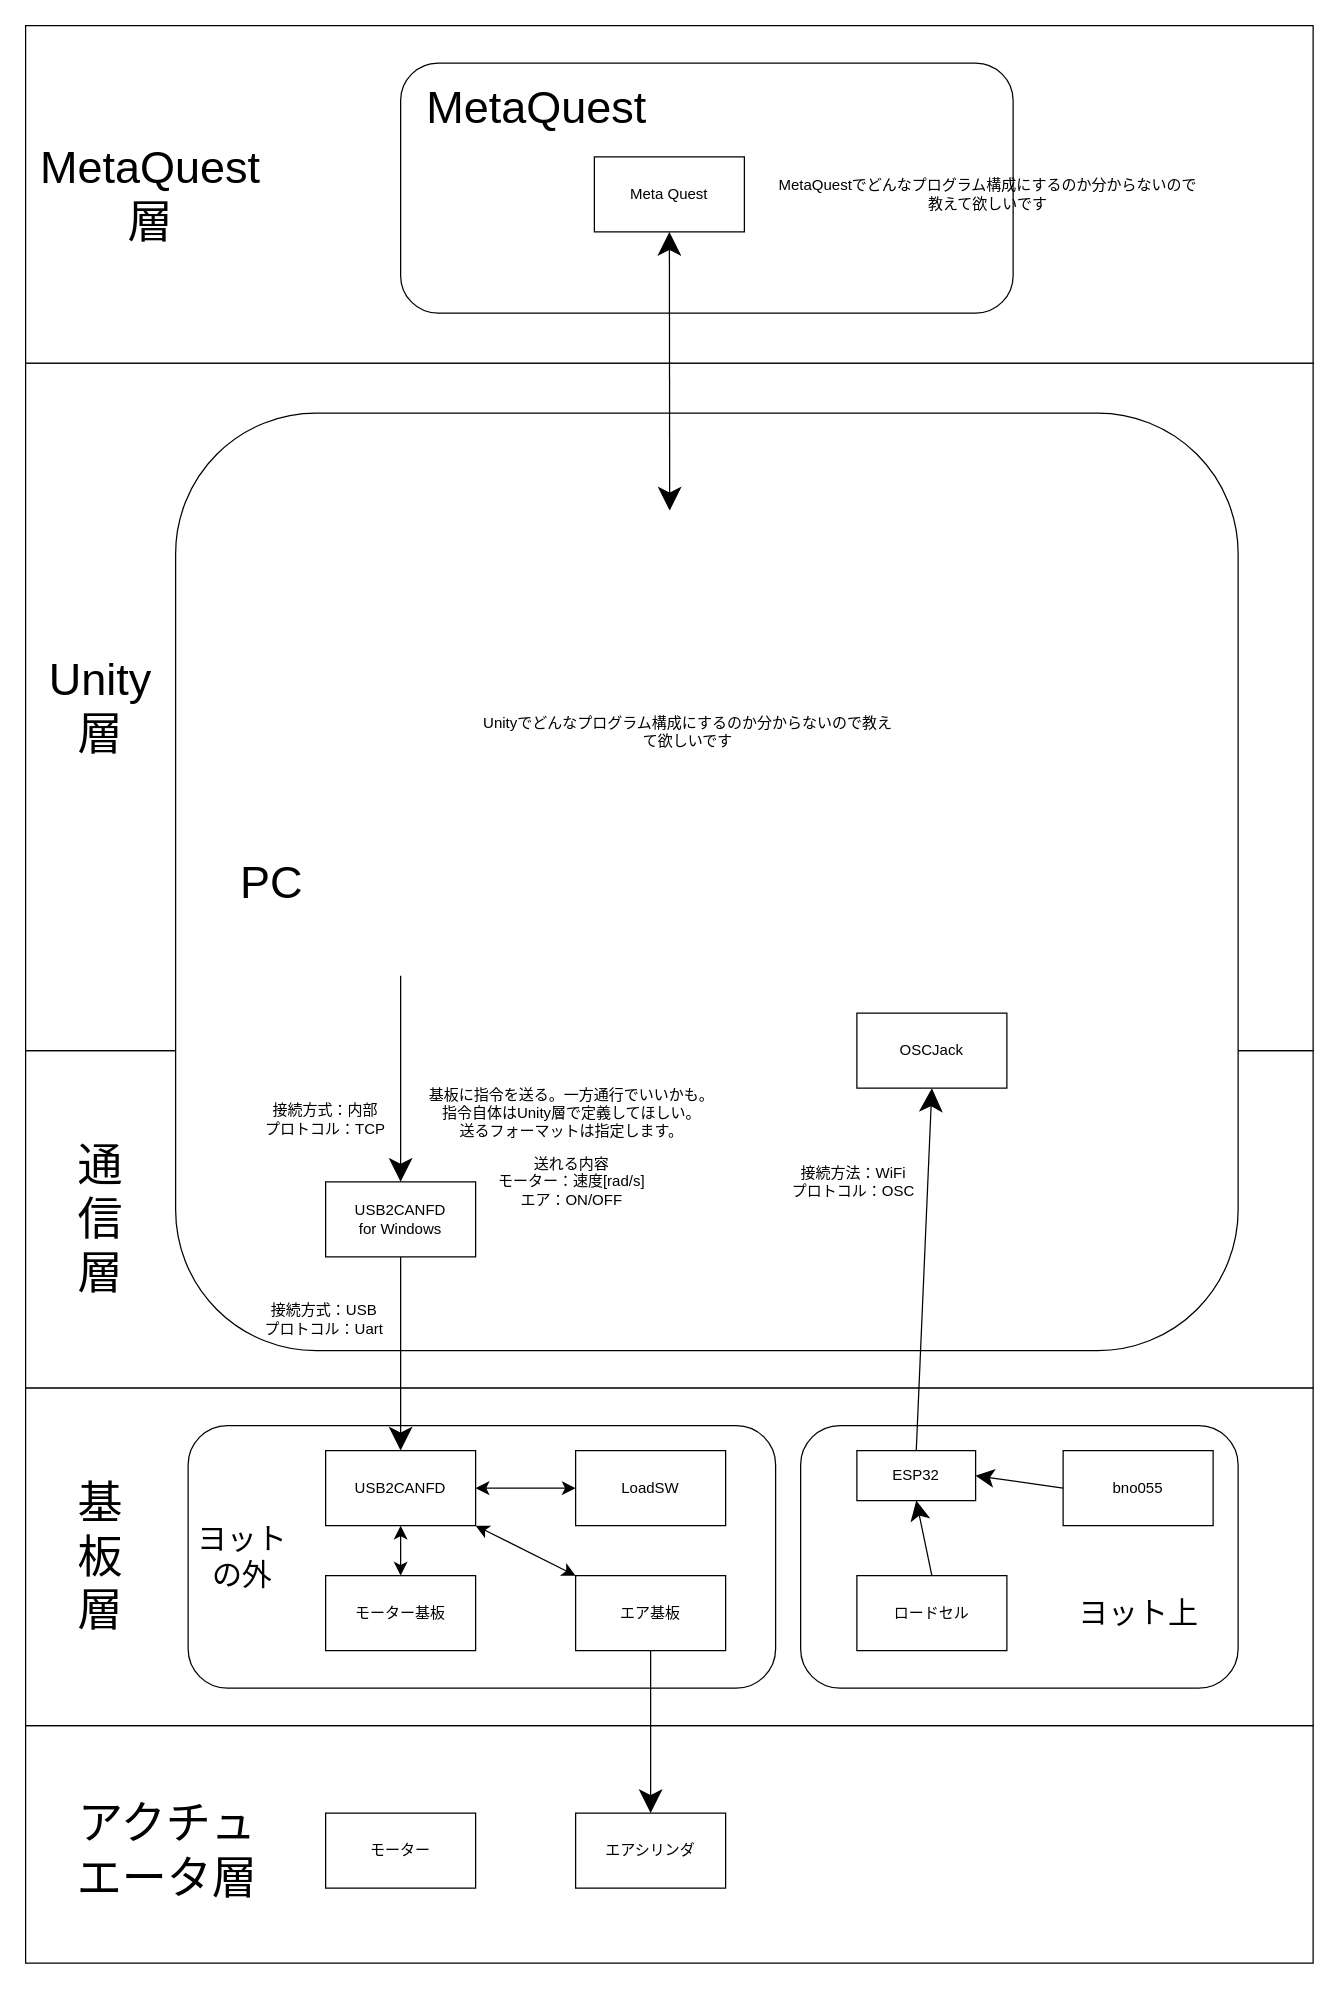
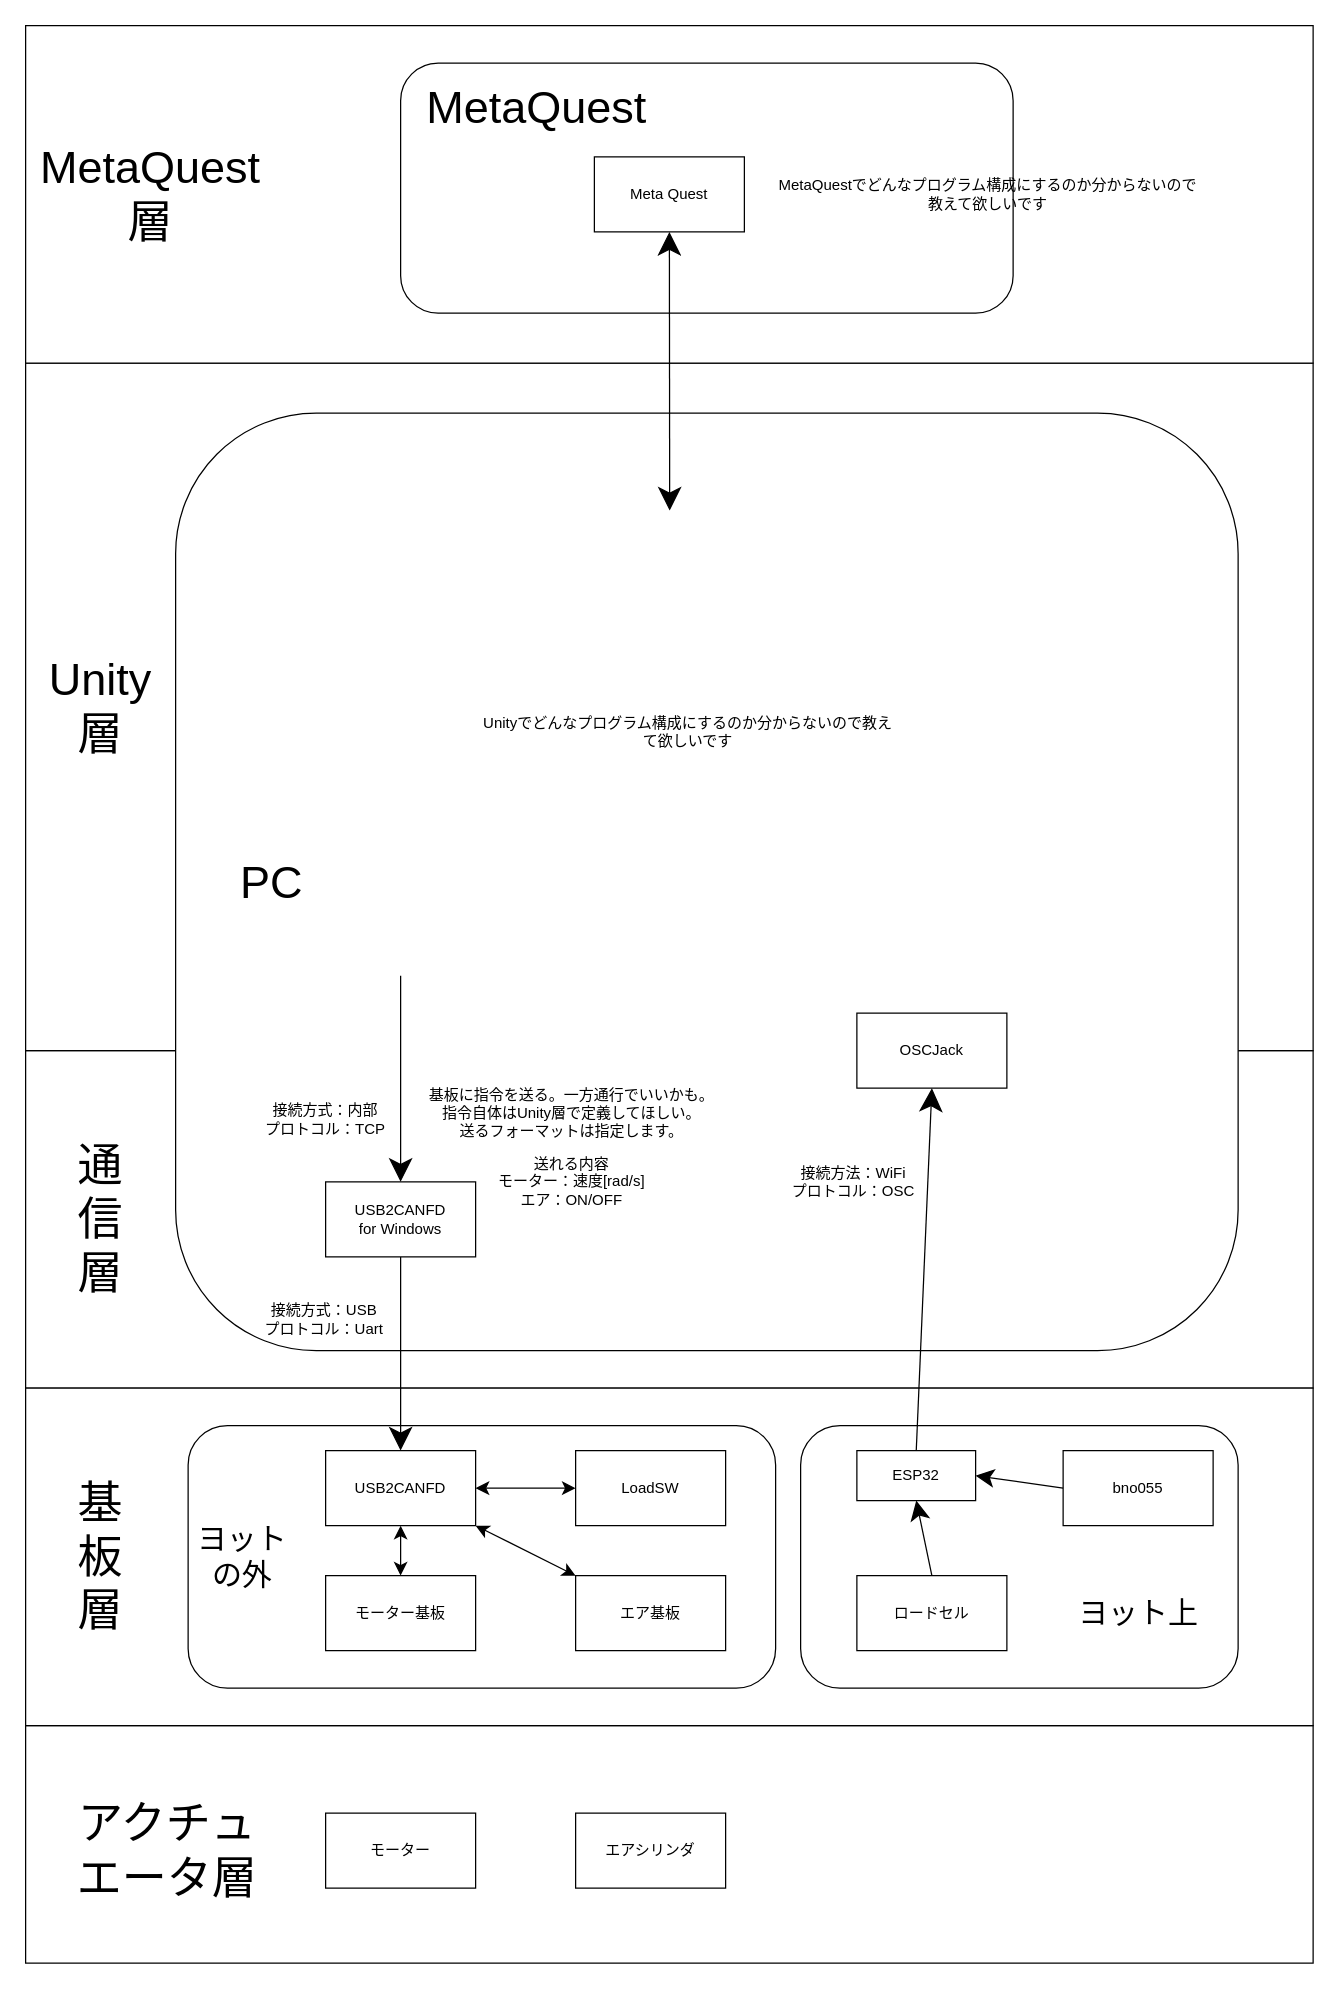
(651, 1723) -> none
